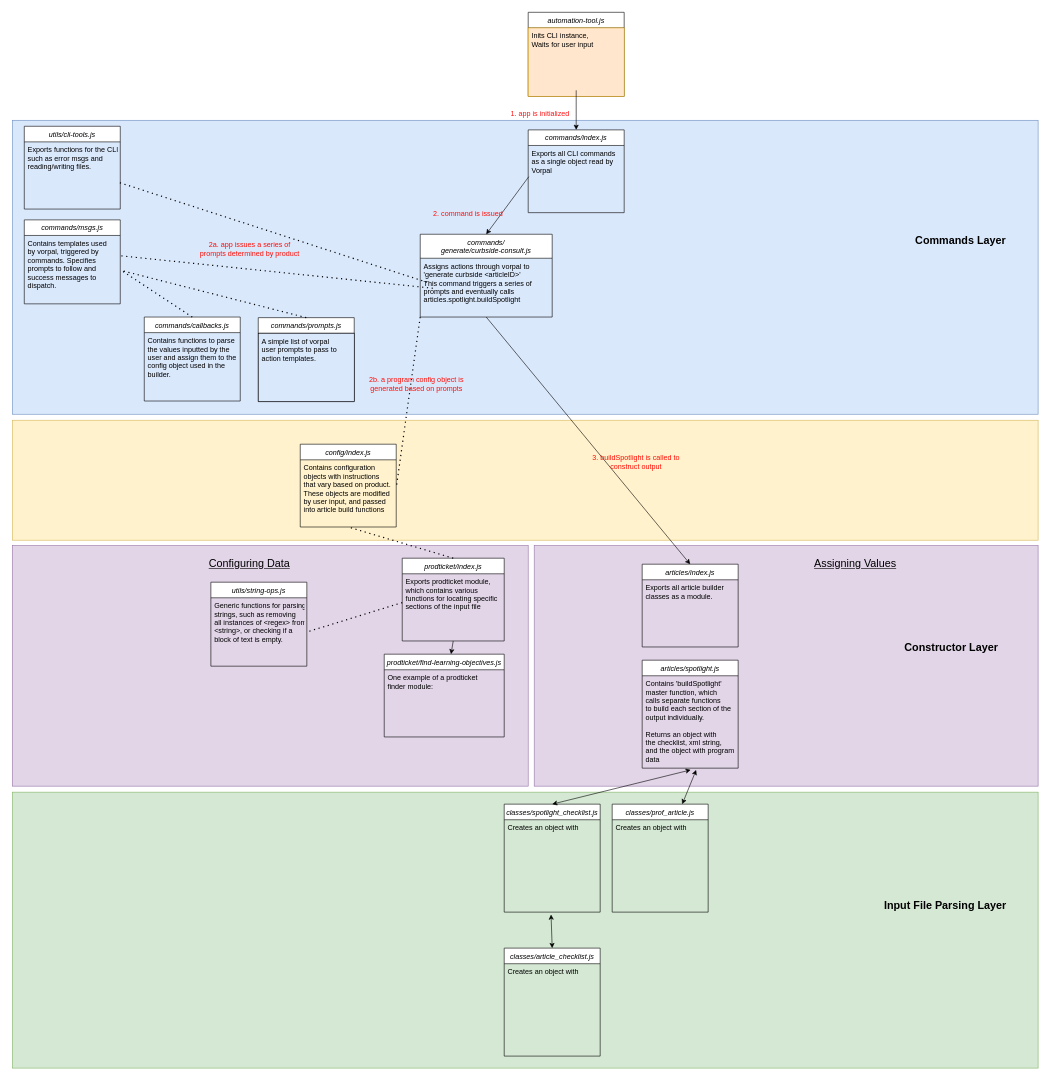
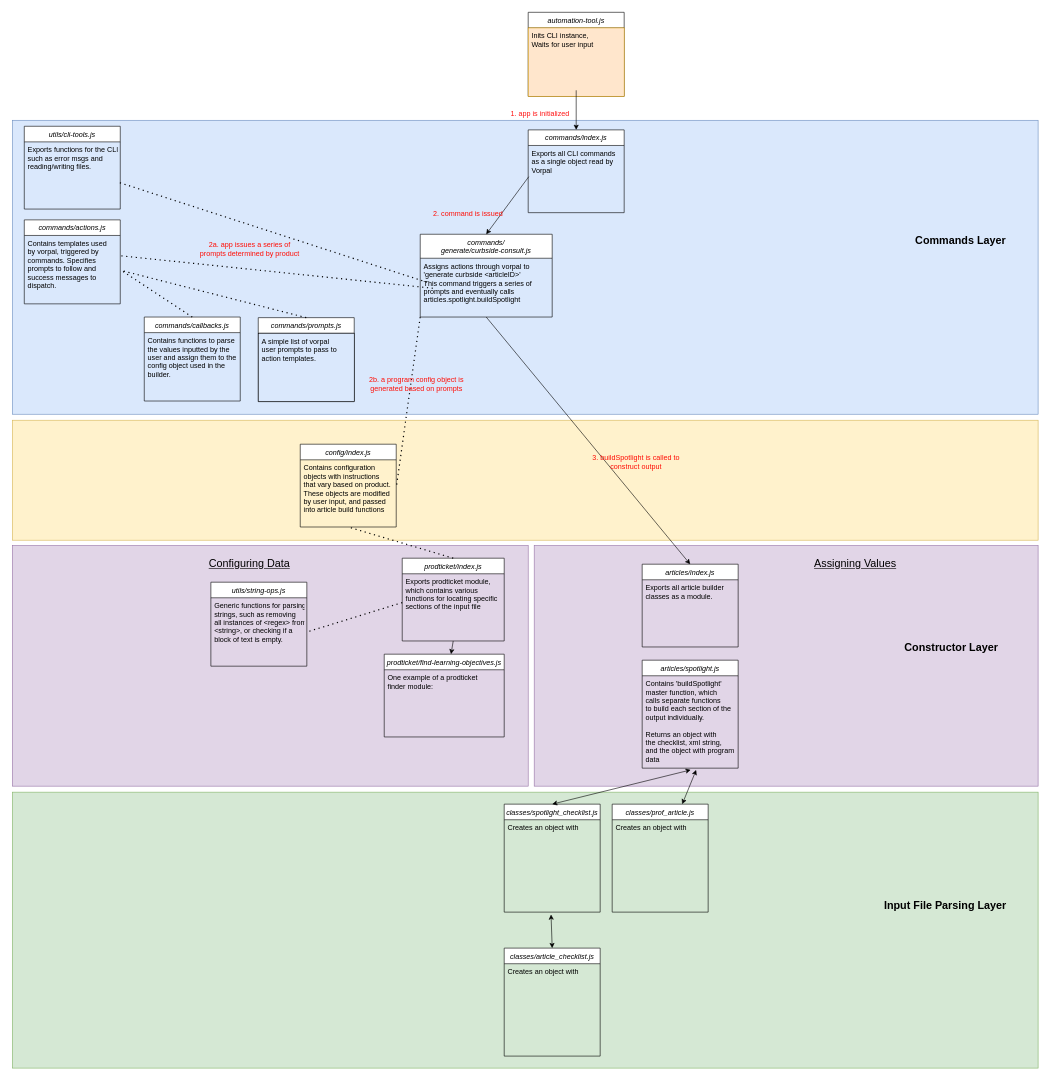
(72, 228) -> (72, 228)
